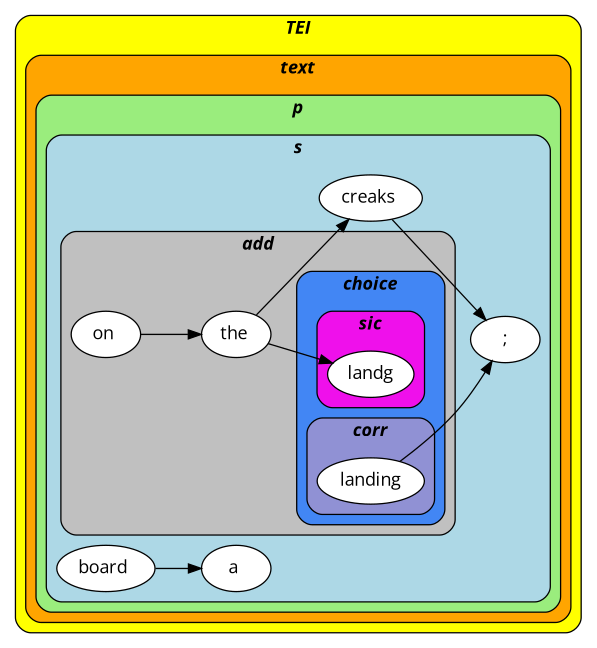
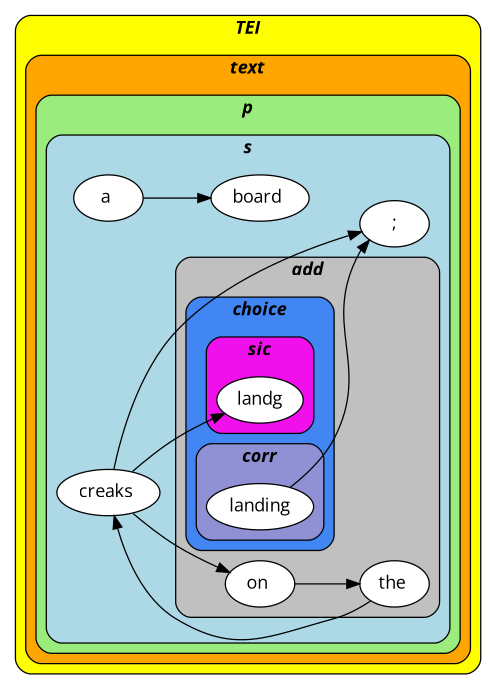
(289, 350) -> (166, 445)
none -> (167, 540)
(172, 568) -> (170, 198)
